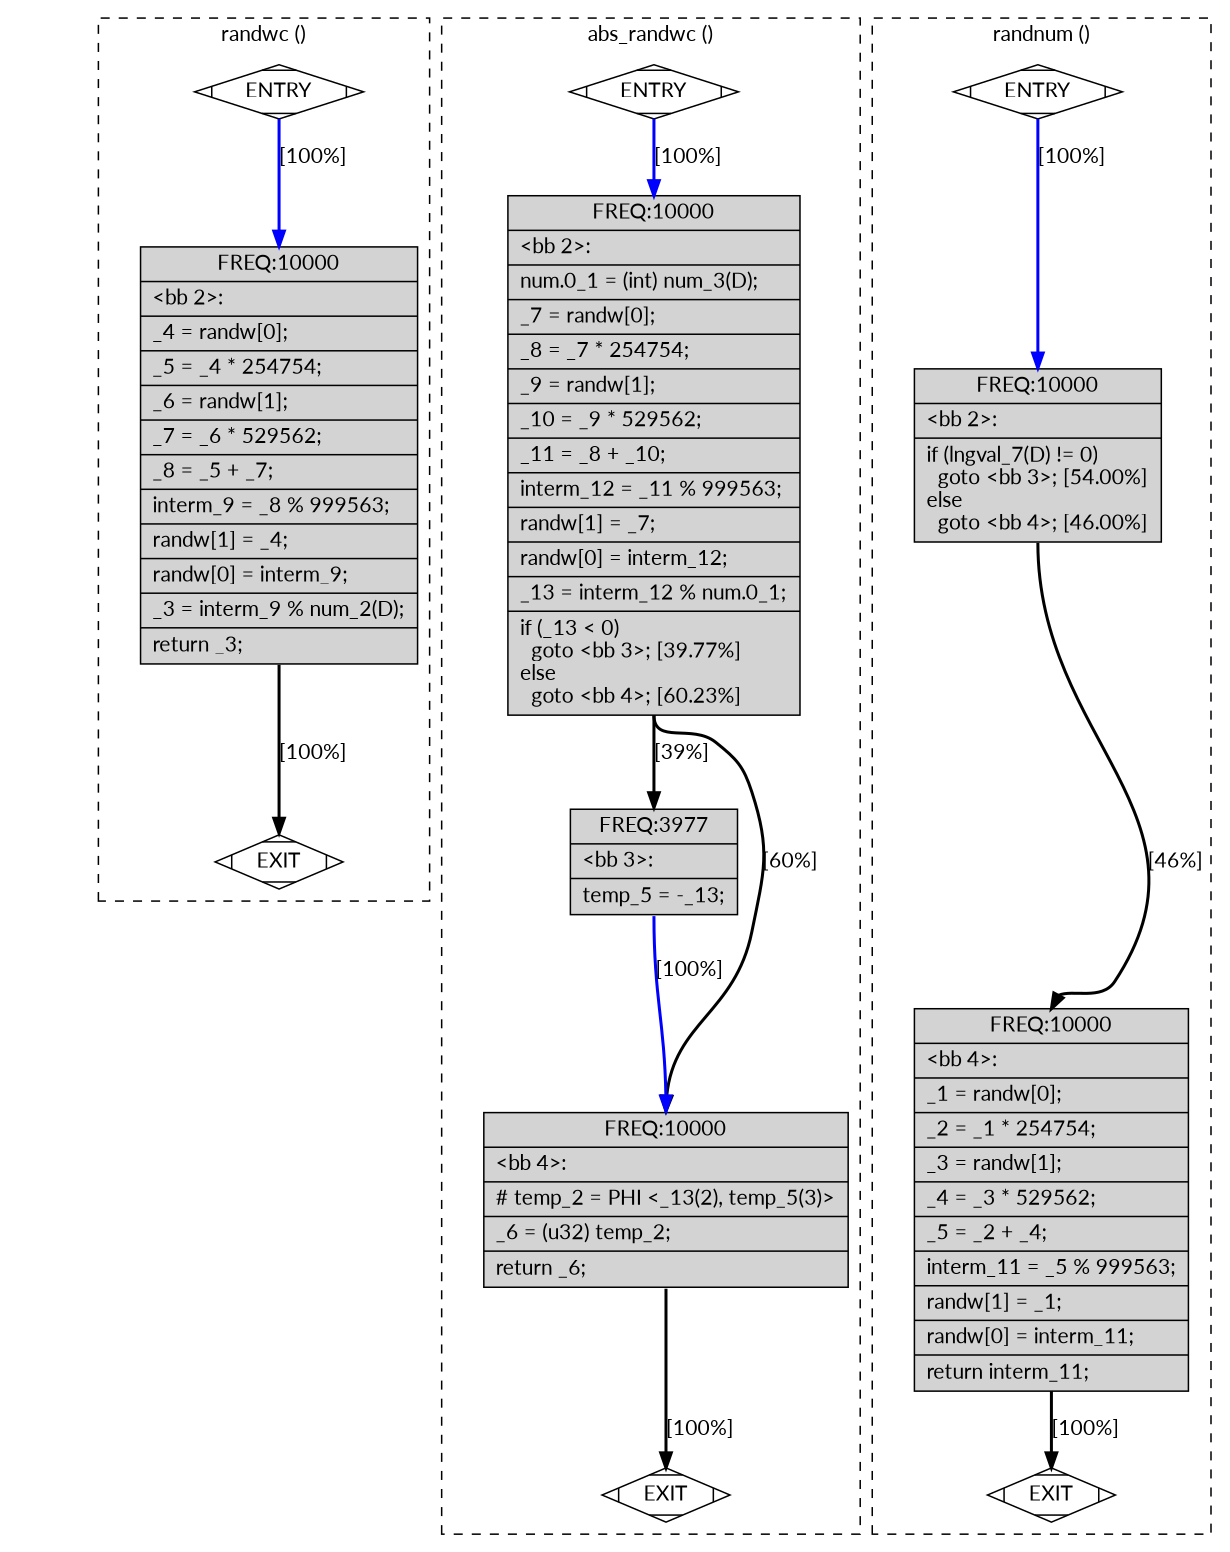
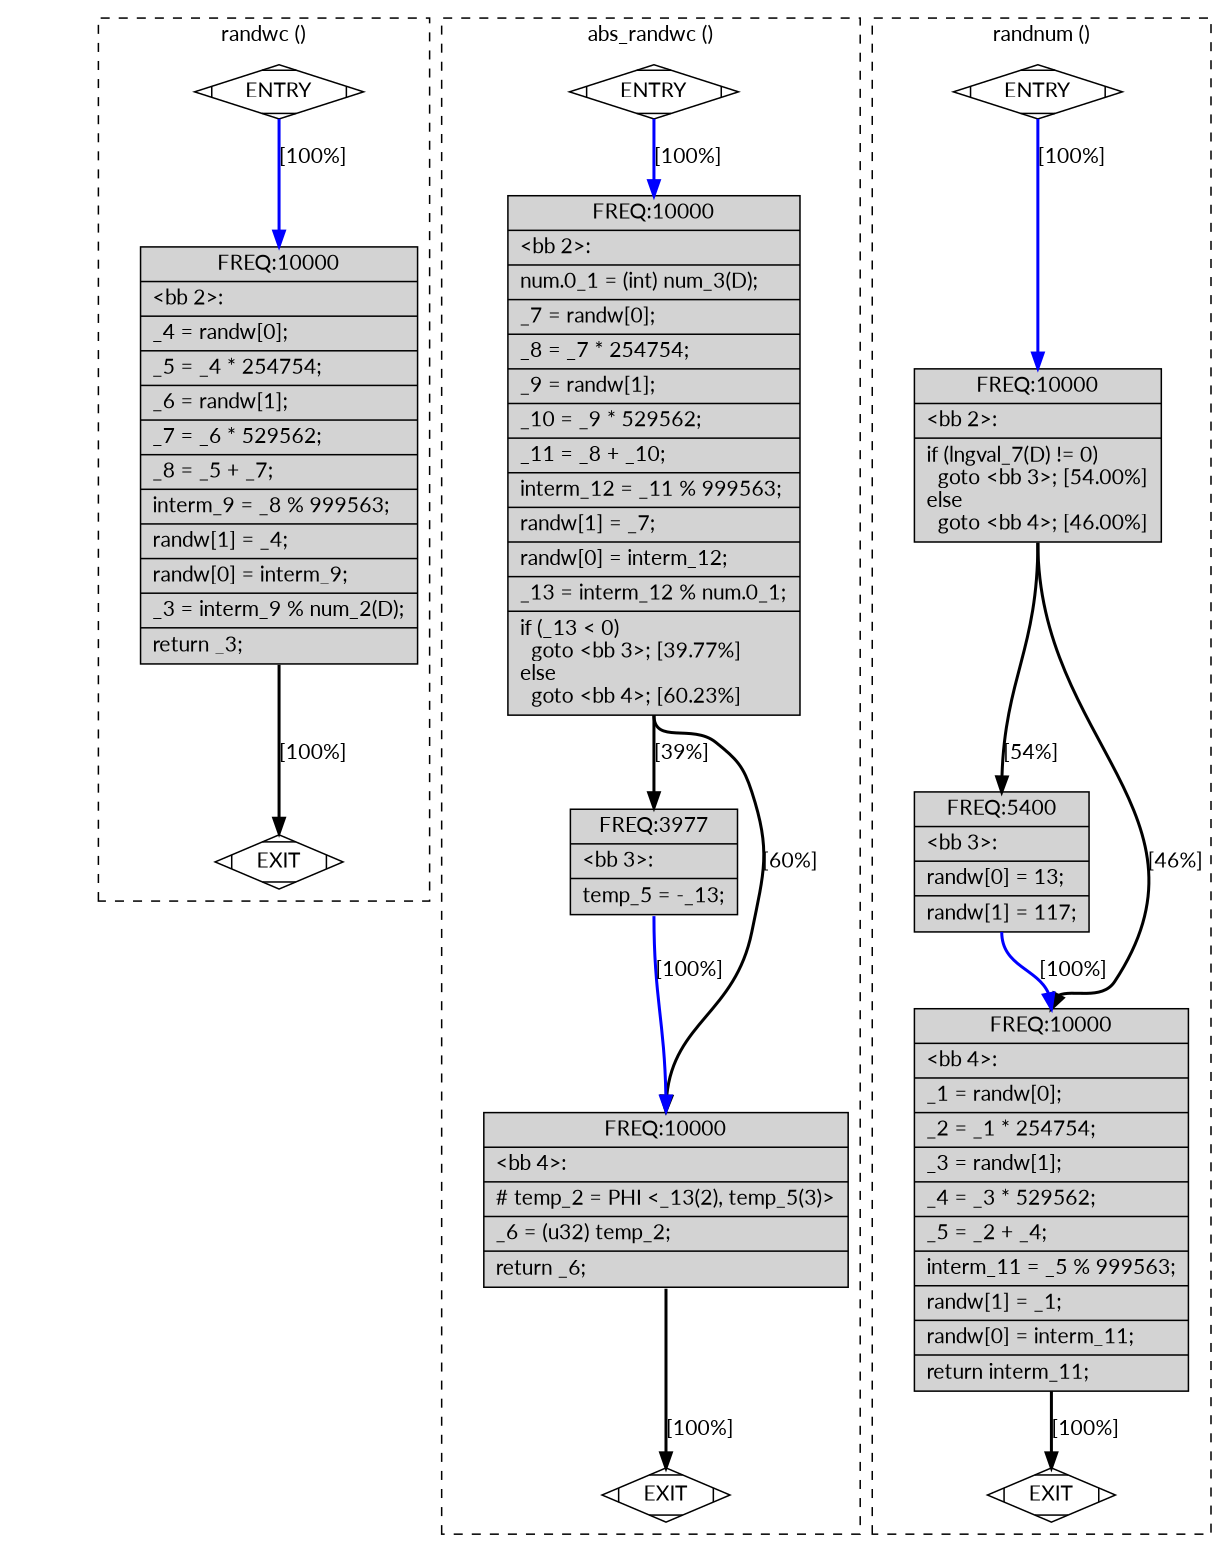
none -> (1002, 862)
